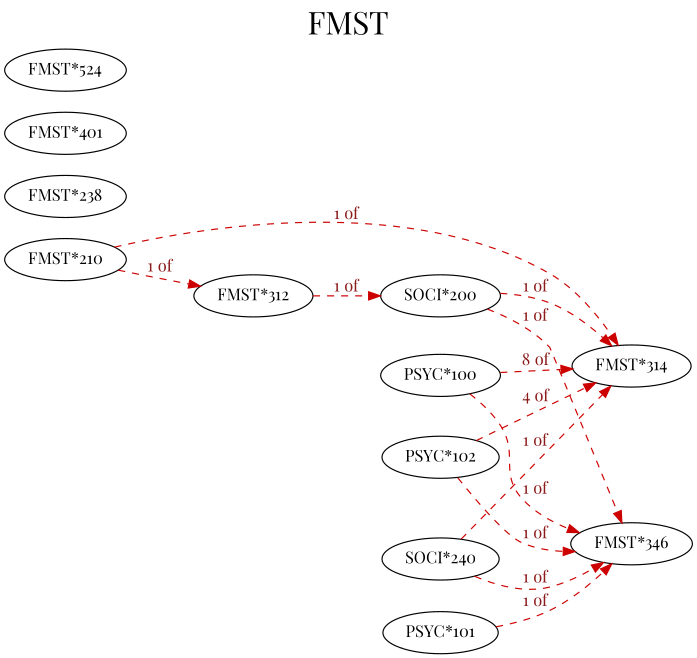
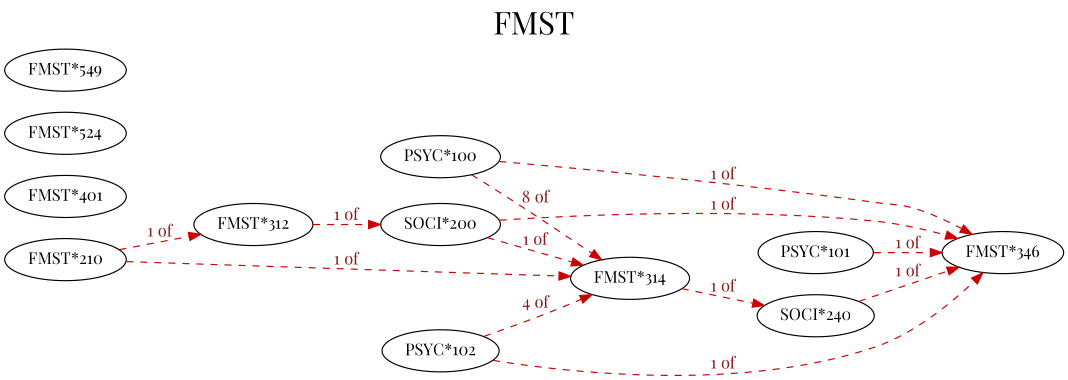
none -> (65, 70)
(65, 196) -> none
(532, 467) -> (717, 296)
